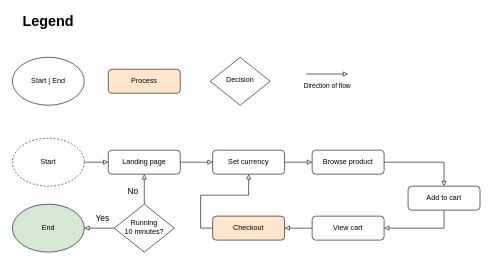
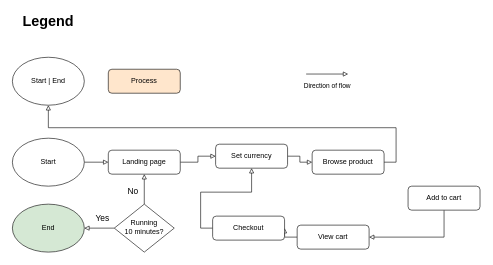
(240, 81) -> none
(48, 162) -> (48, 162)
(249, 162) -> (252, 156)
(428, 162) -> (232, 128)
(249, 228) -> (249, 228)
(348, 228) -> (333, 237)
